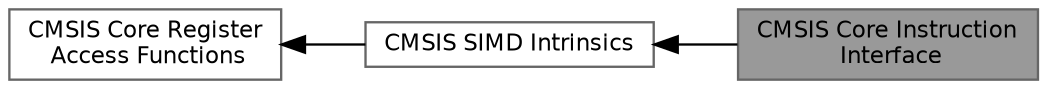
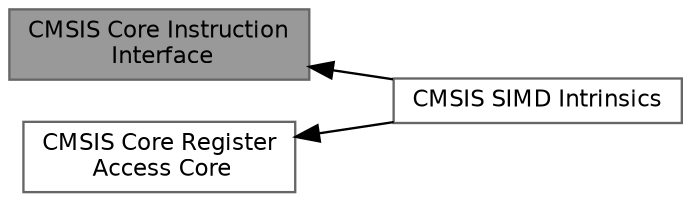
(145, 45) -> (159, 157)
(708, 45) -> (363, 75)
